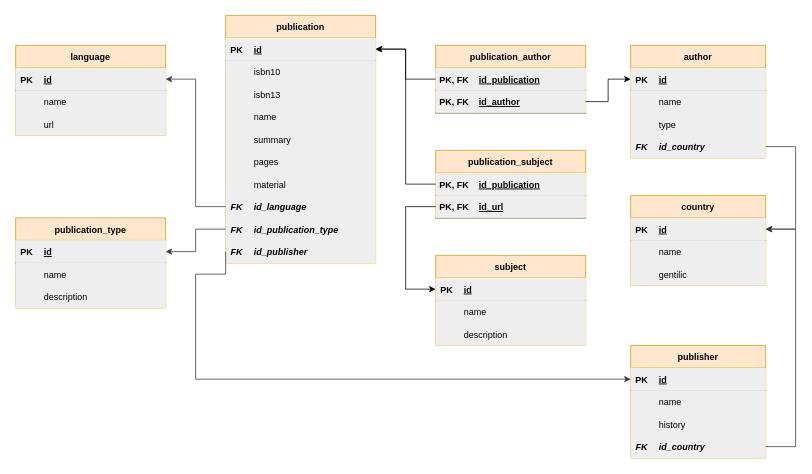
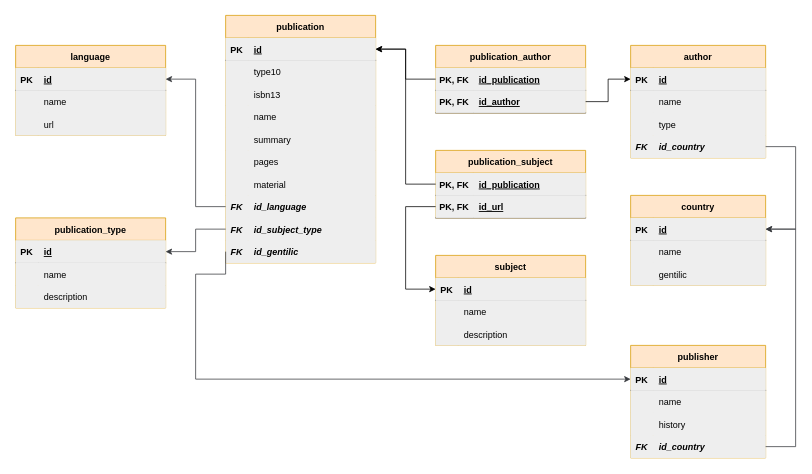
(267, 72) -> (269, 72)
(297, 230) -> (290, 230)
(280, 252) -> (277, 252)
